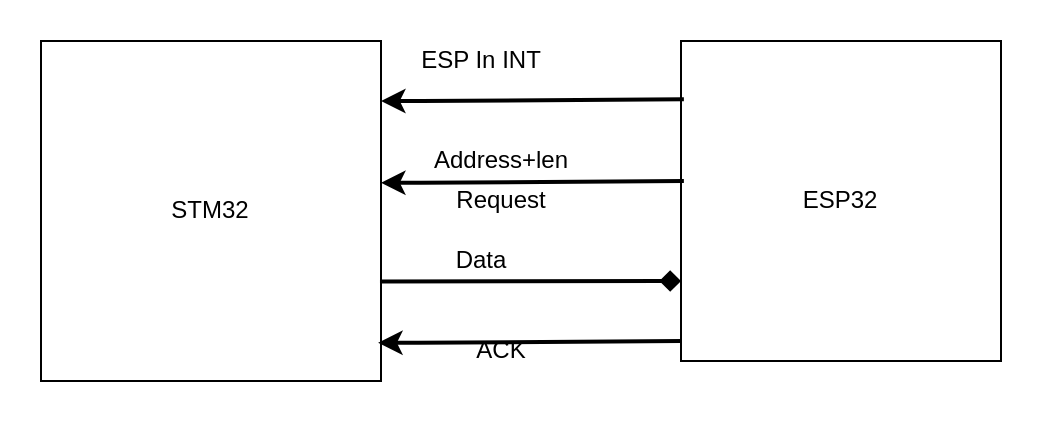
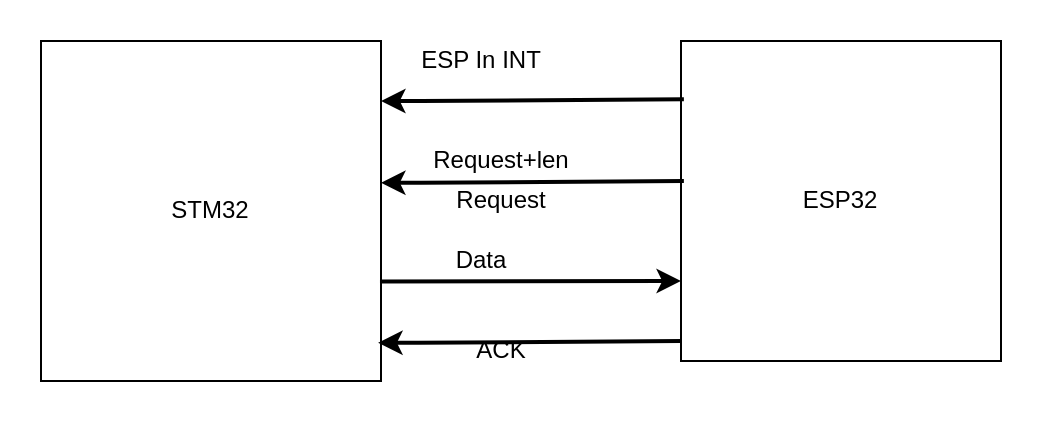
(502, 161) -> (502, 161)
(660, 281) -> (661, 281)
